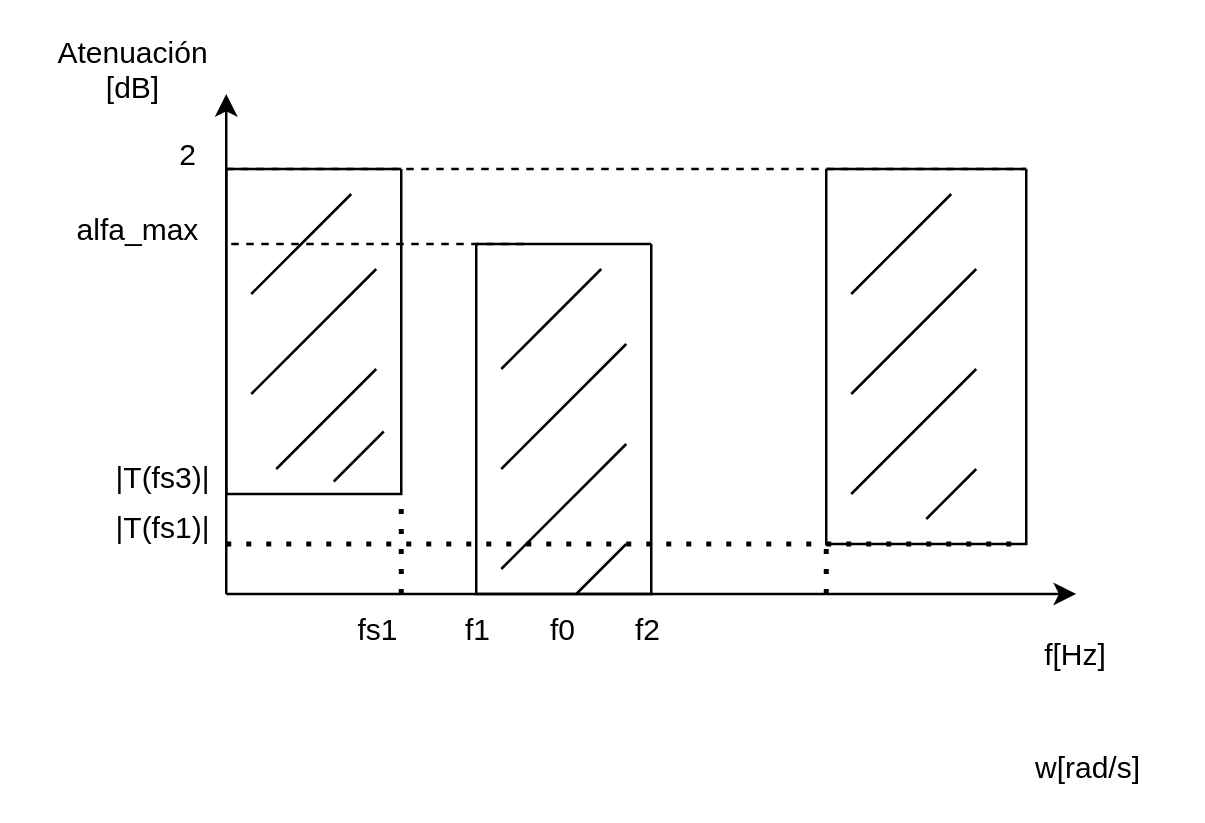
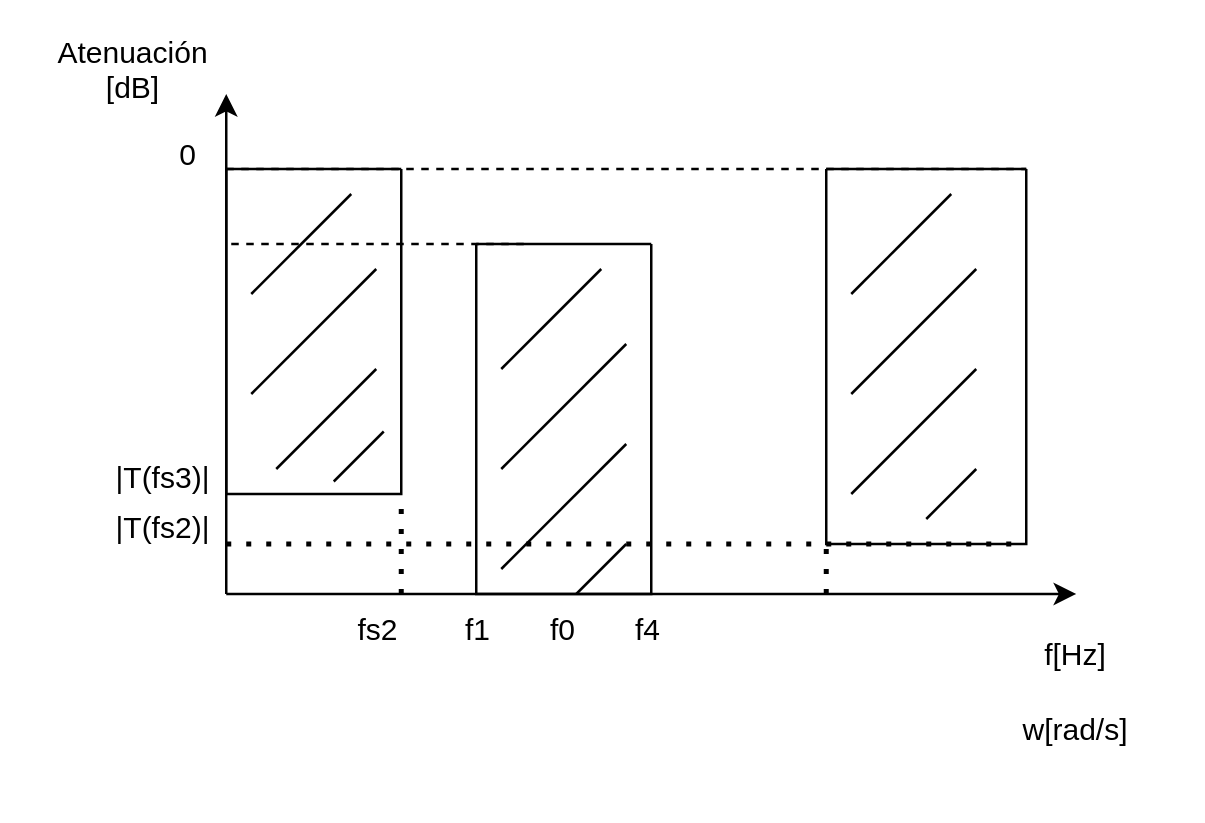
(189, 156) -> (189, 156)
(139, 231) -> none
(164, 529) -> (164, 529)
(379, 631) -> (379, 631)
(649, 631) -> (649, 631)
(1089, 769) -> (1076, 731)
